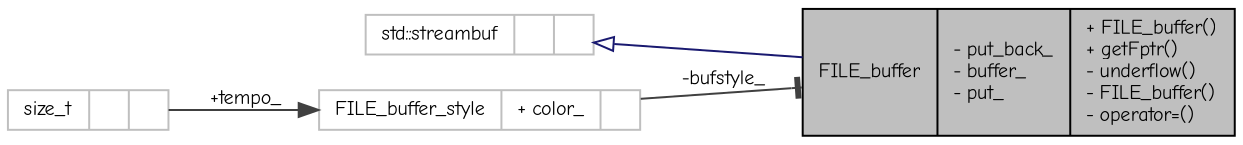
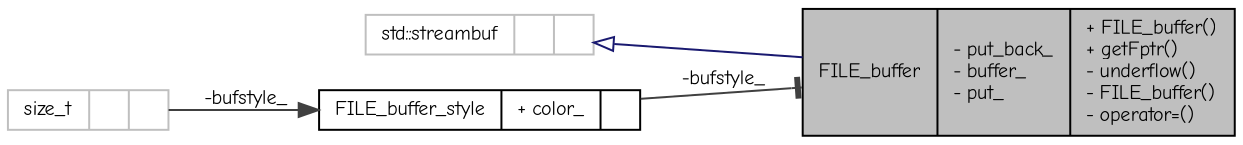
(244, 99) -> (244, 99)
(480, 110) -> (480, 110)
